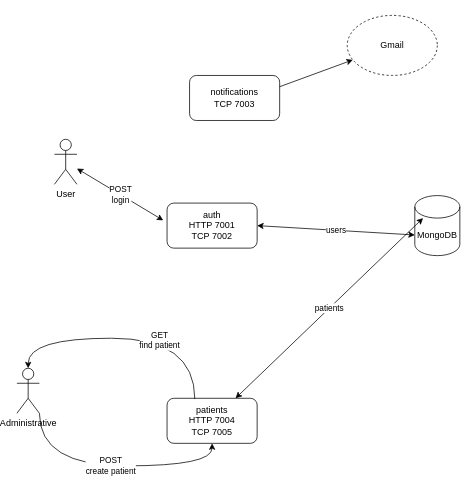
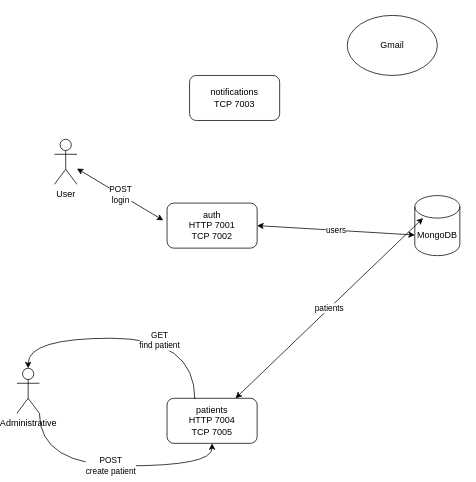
(392, 45) -> (392, 45)
(313, 74) -> none
